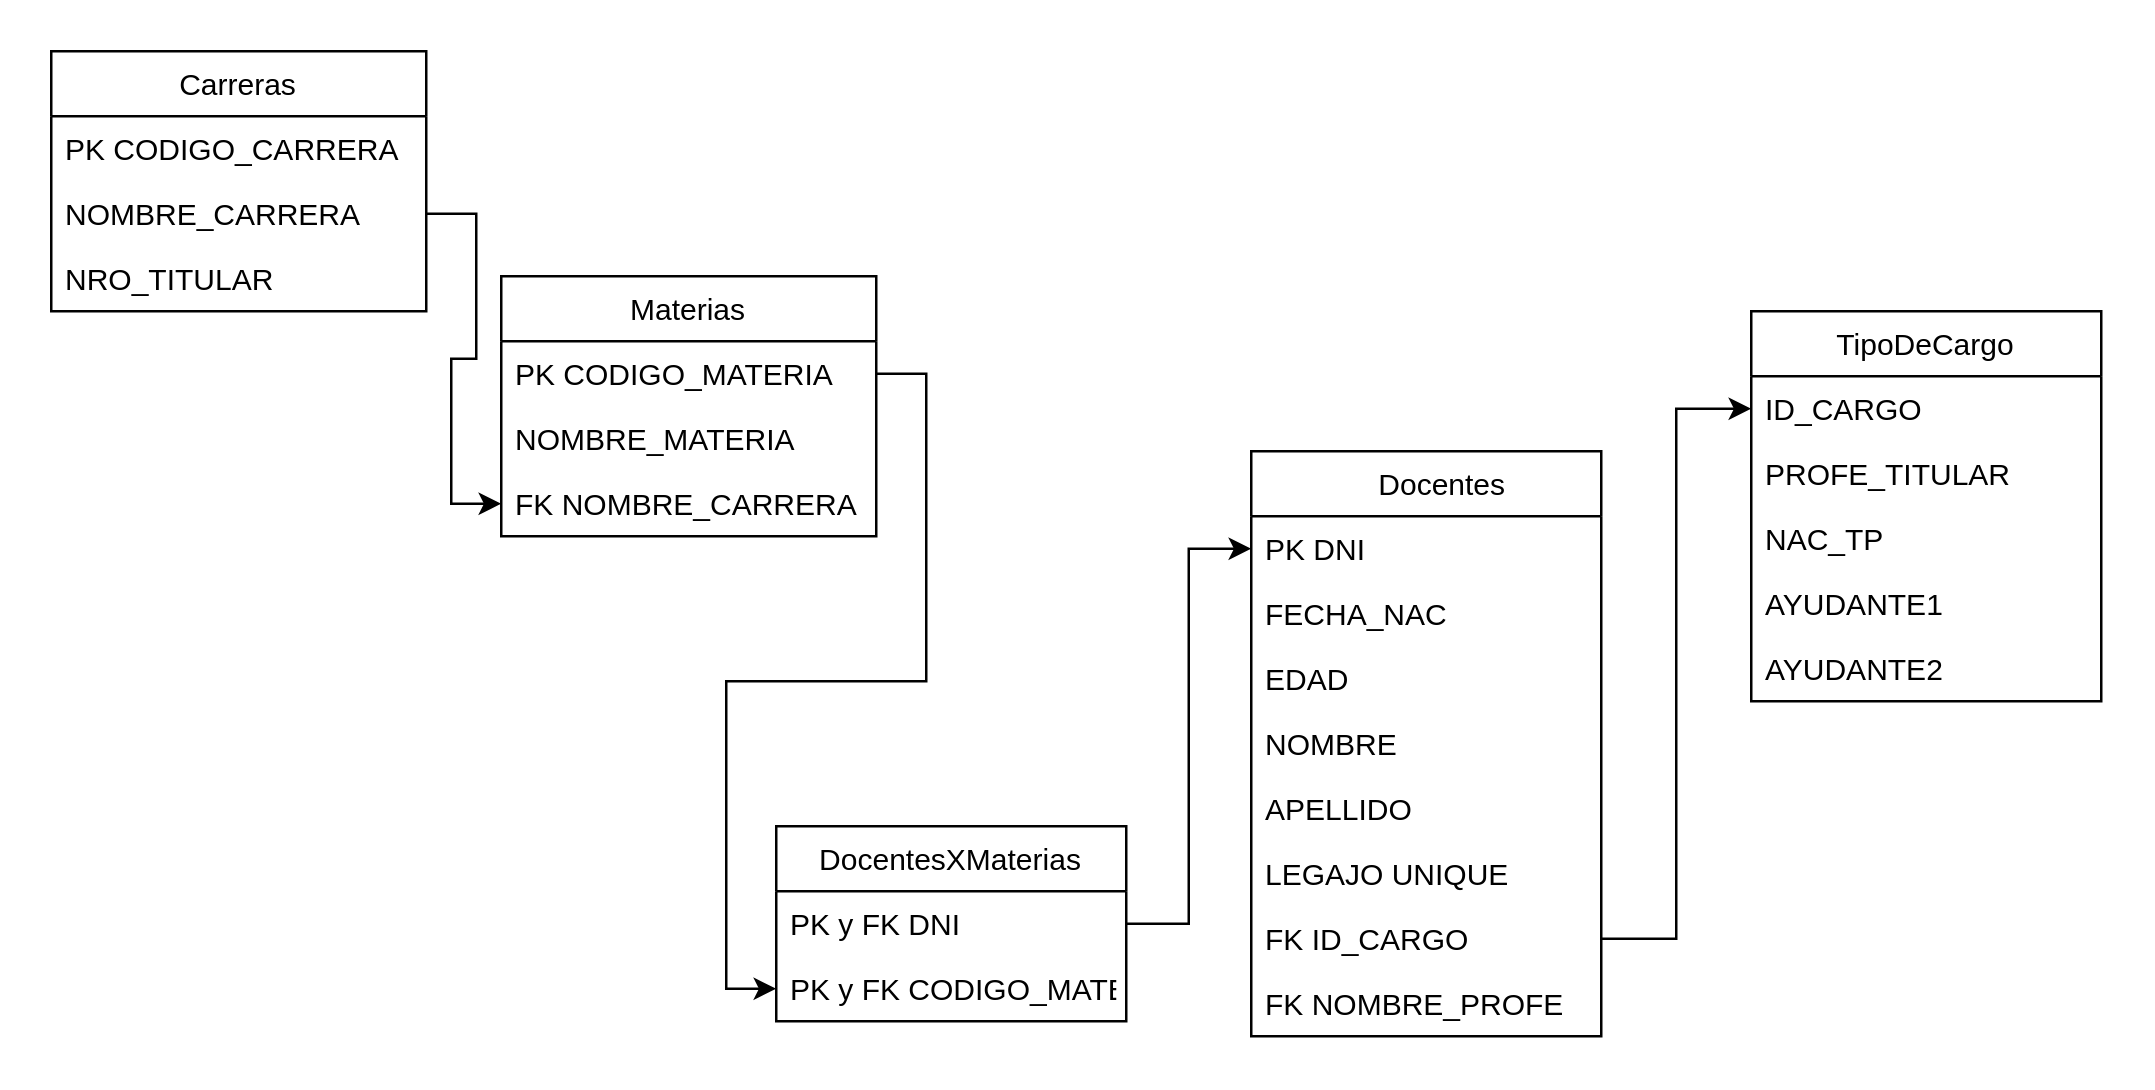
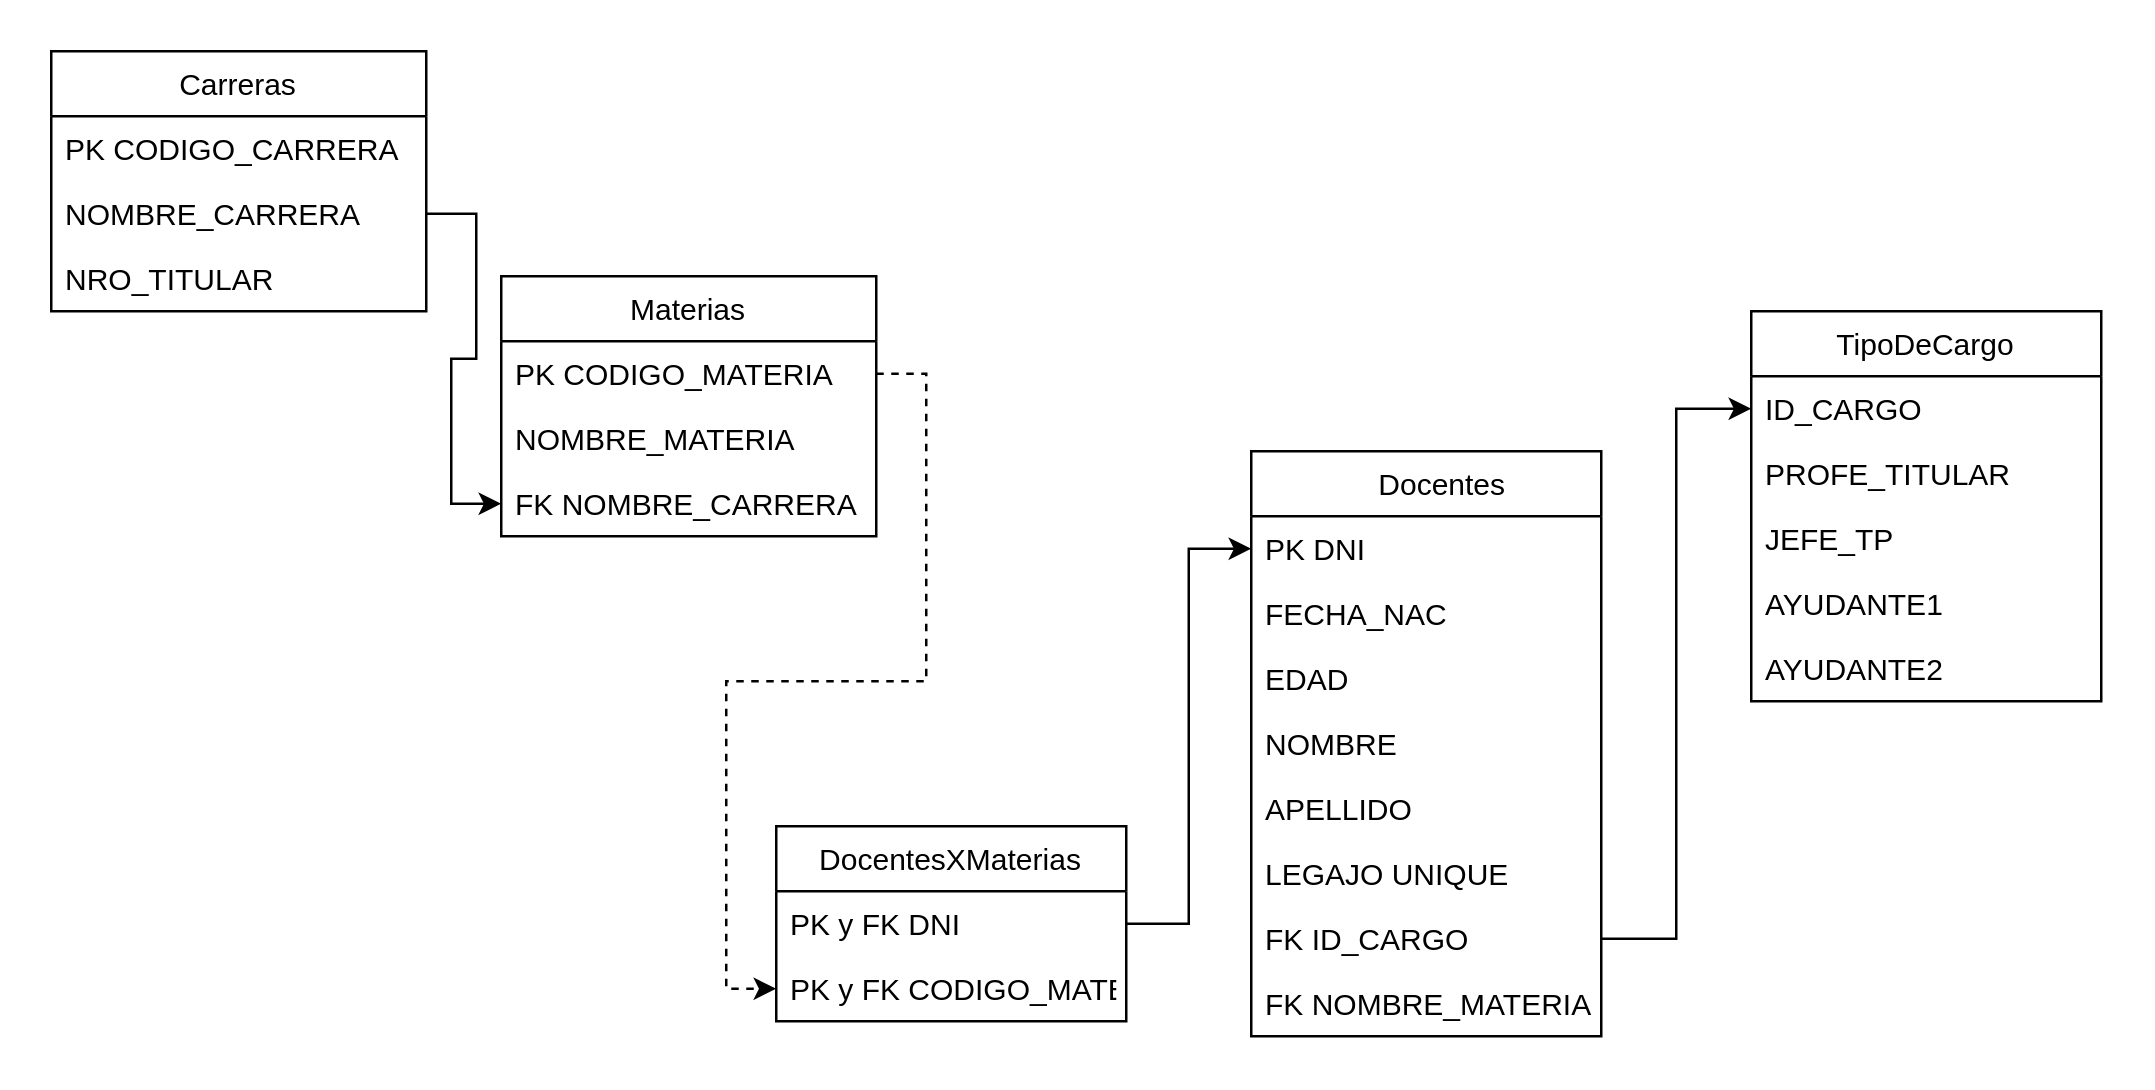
(1815, 540) -> (1824, 540)
(832, 681) -> (832, 681)
(1387, 1005) -> (1404, 1005)
